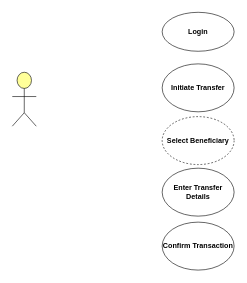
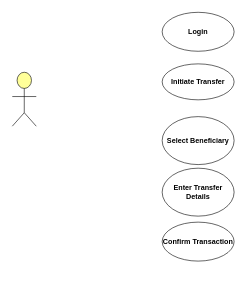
(198, 88) -> (198, 82)
(198, 141) -> (198, 141)
(198, 246) -> (198, 242)
